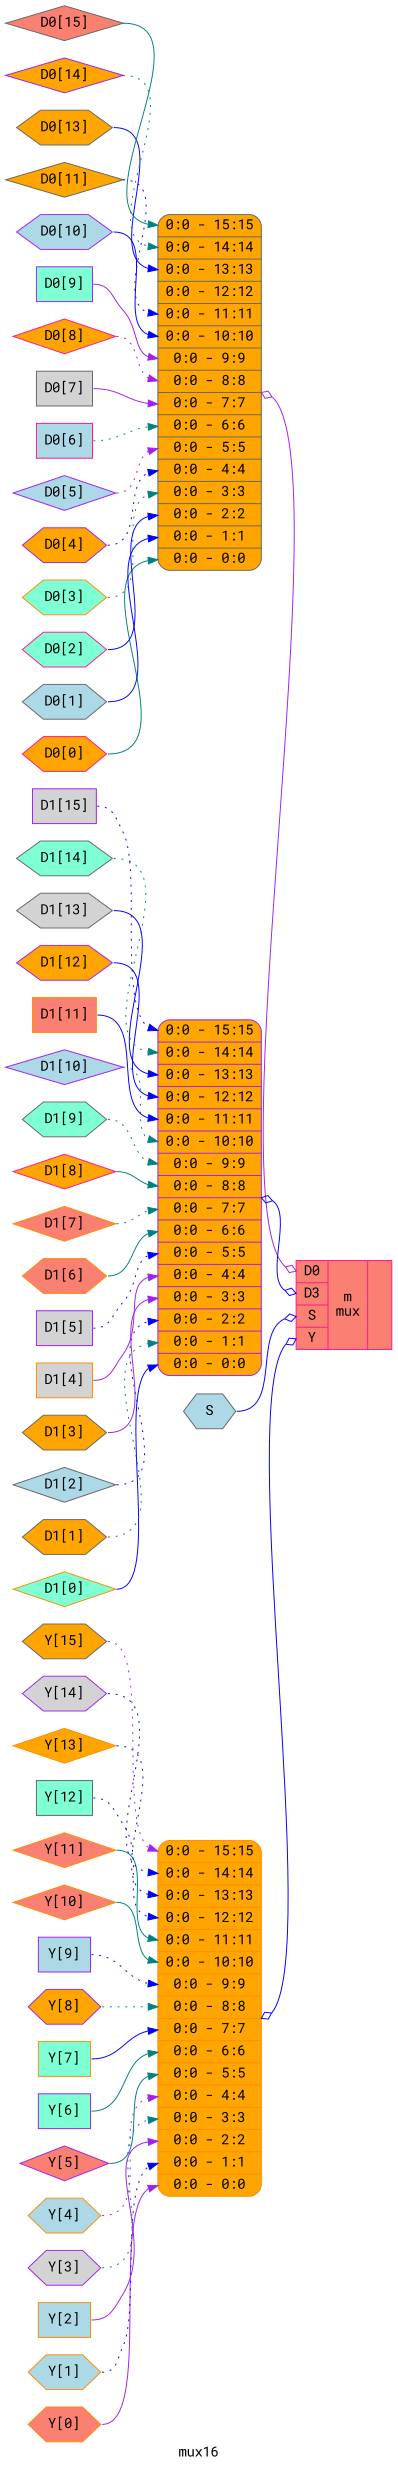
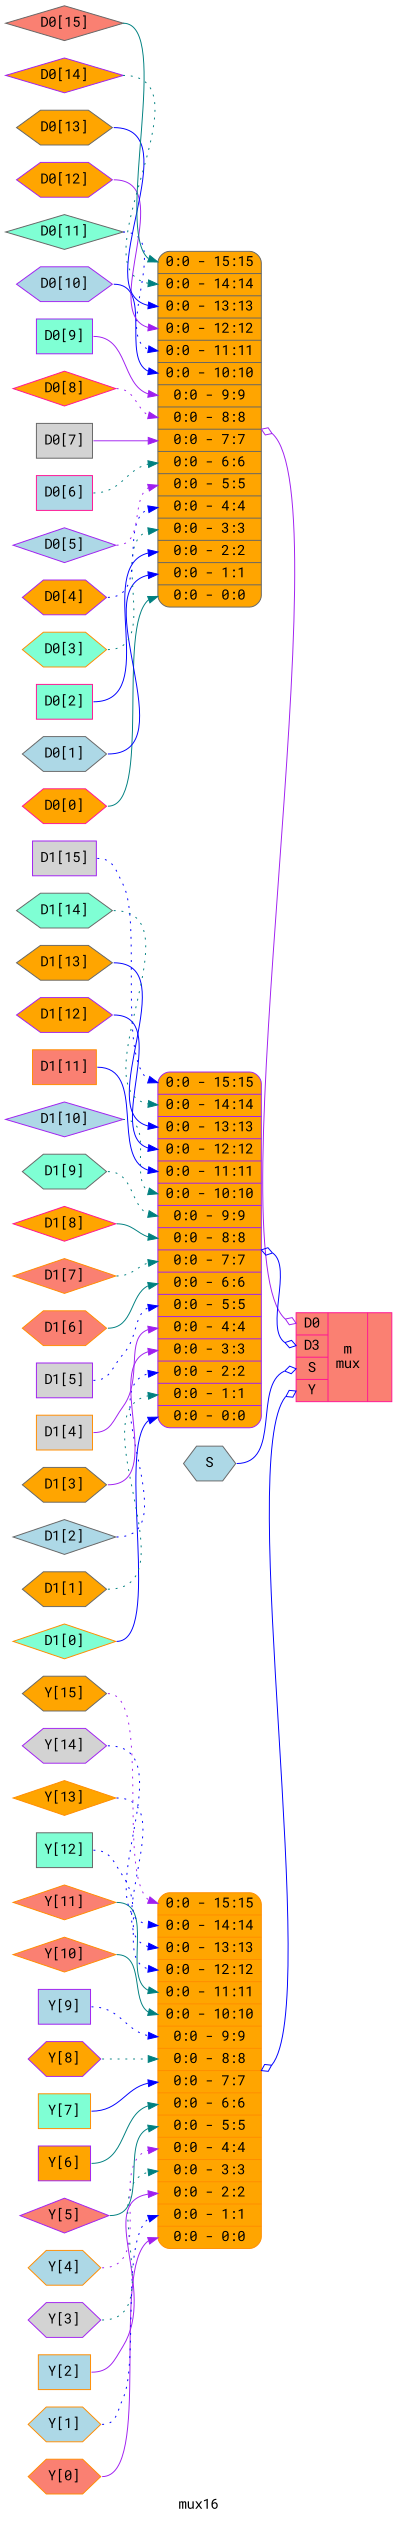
(64, 180) -> (64, 232)
none -> (64, 180)
(64, 650) -> (64, 702)
(64, 911) -> (64, 963)
(64, 2111) -> (64, 2163)
